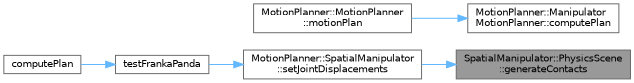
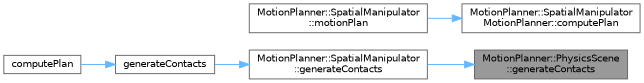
(333, 18) -> (338, 18)
(543, 18) -> (551, 18)
(162, 64) -> (165, 64)
(333, 64) -> (338, 64)
(543, 64) -> (551, 64)
